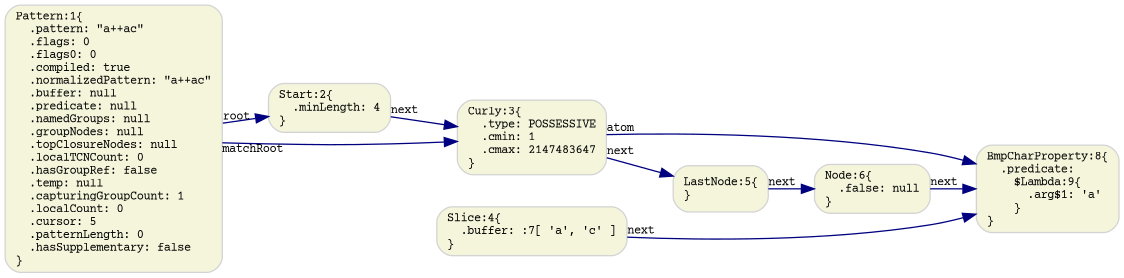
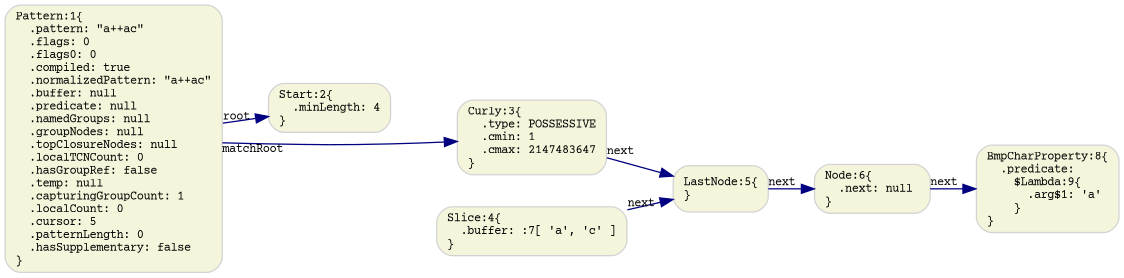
(418, 121) -> none
(786, 137) -> none
(872, 189) -> (872, 189)
(796, 237) -> (644, 206)
